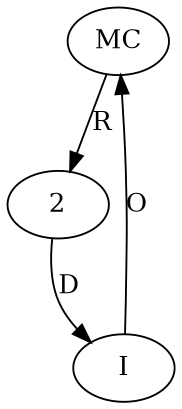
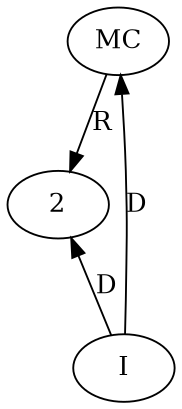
(137, 205) -> (137, 205)
(54, 287) -> (95, 296)
